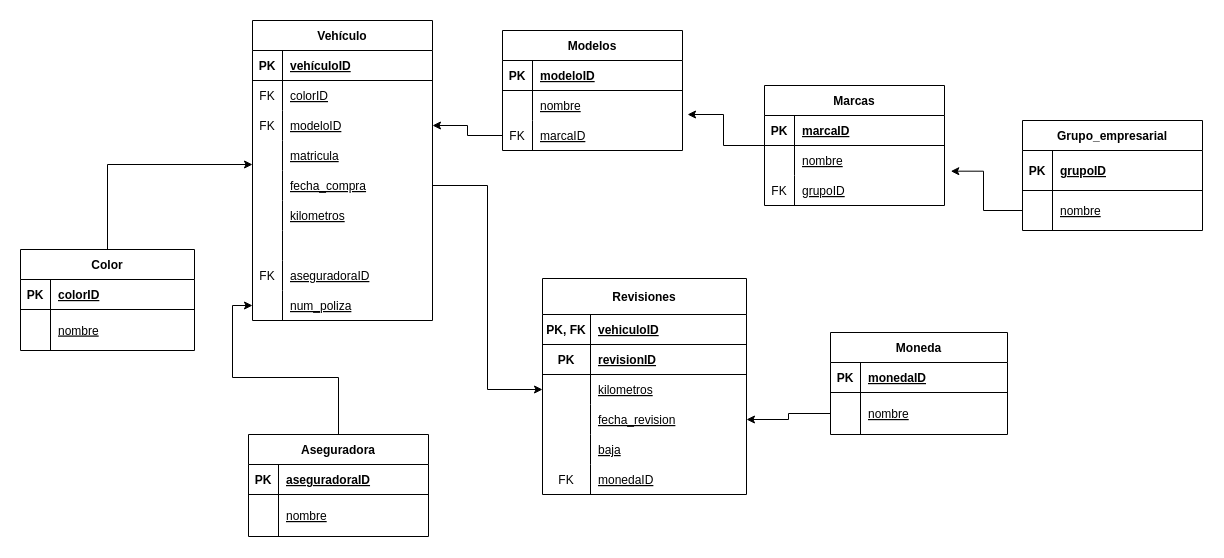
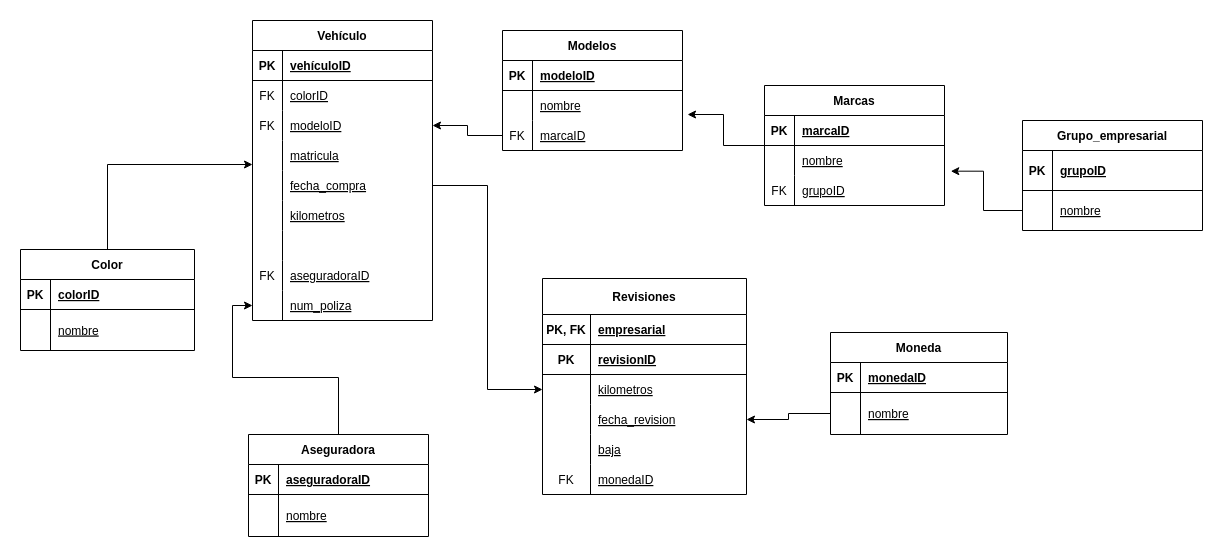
(628, 330) -> (632, 330)
